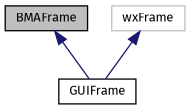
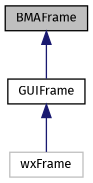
(119, 60) -> (46, 135)
